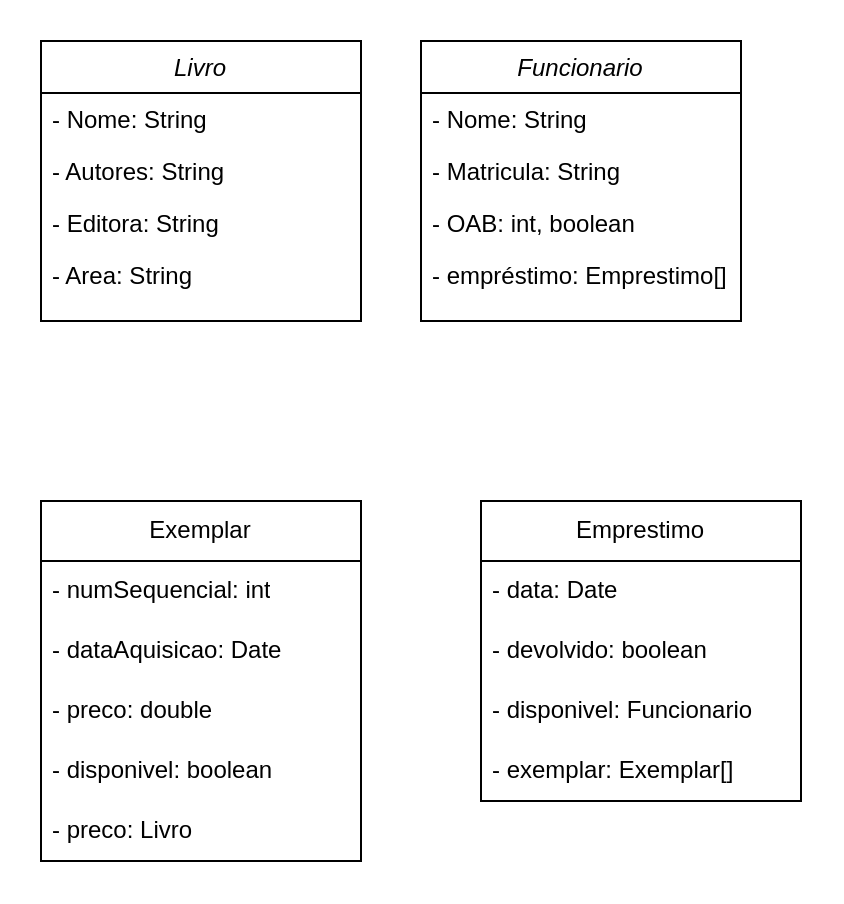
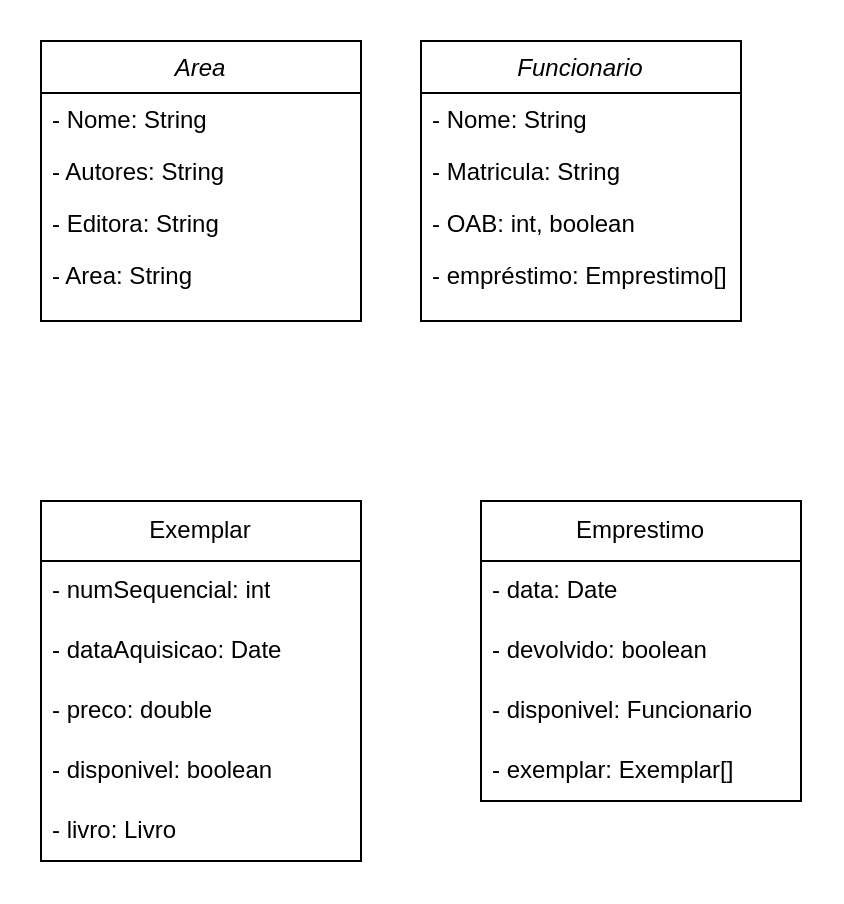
(200, 68) -> (200, 68)
(135, 831) -> (128, 831)
